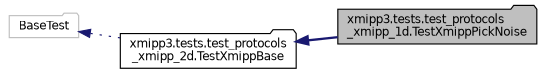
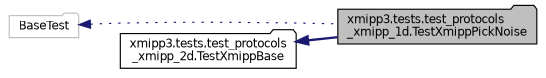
(105, 36) -> (214, 22)
